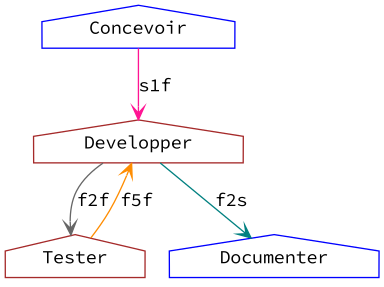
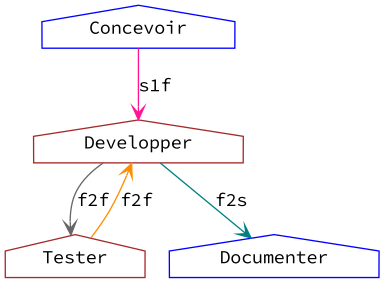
(136, 201) -> (136, 201)
